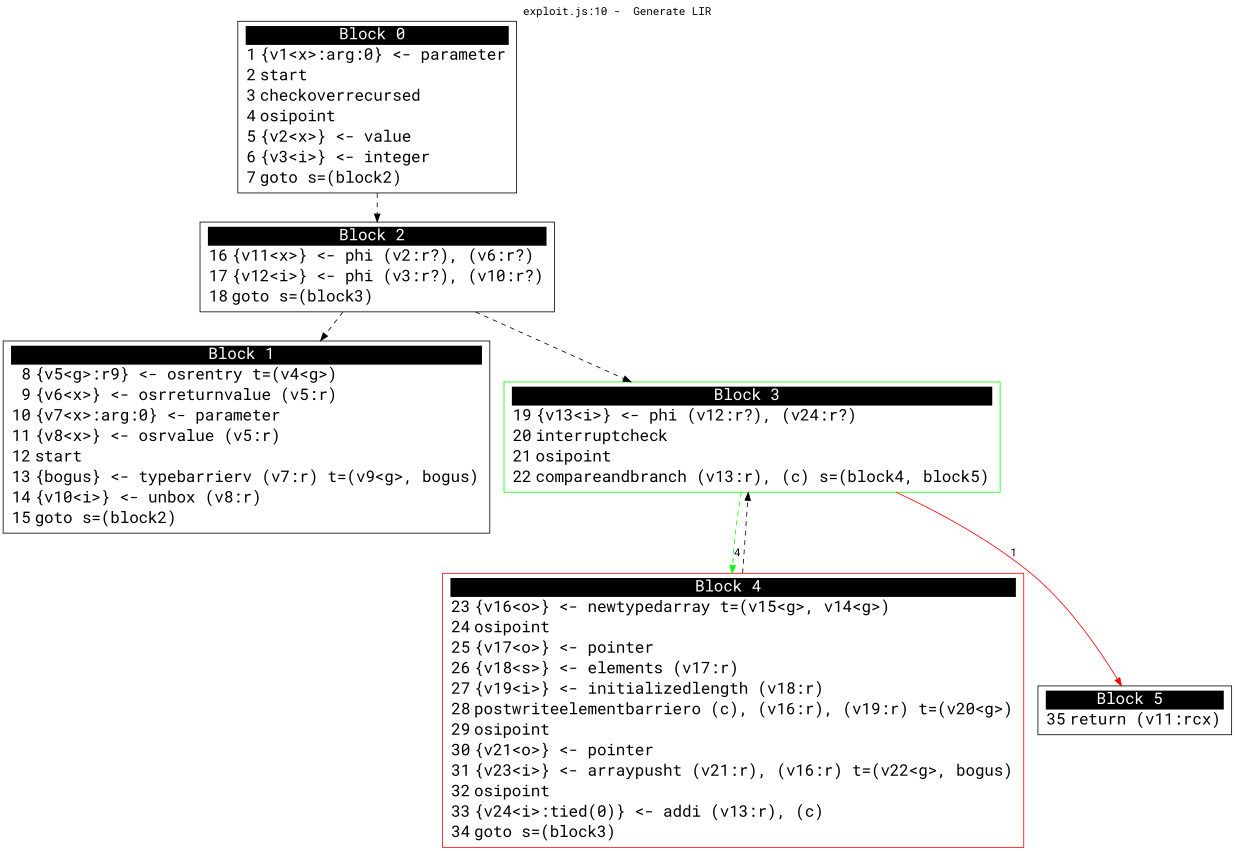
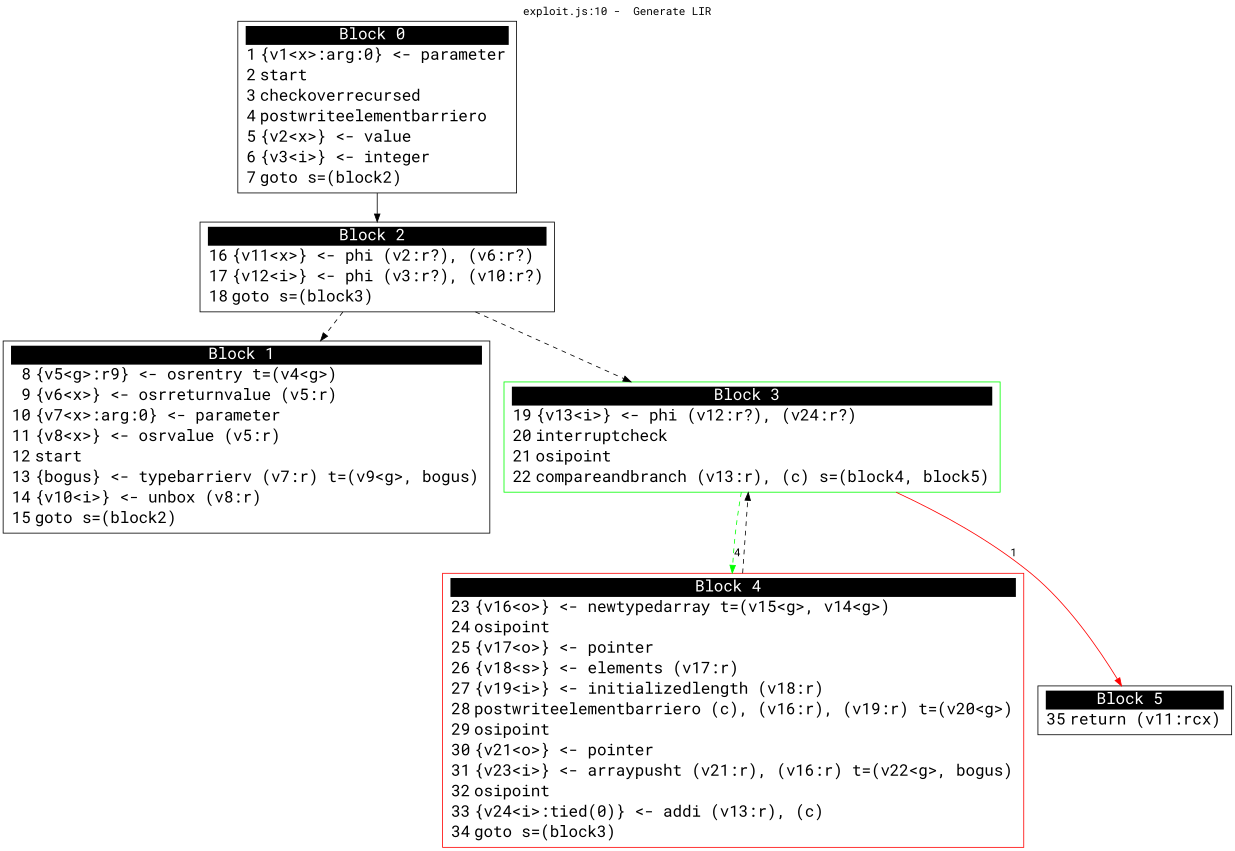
(298, 117) -> (374, 117)
(377, 203) -> (377, 203)
